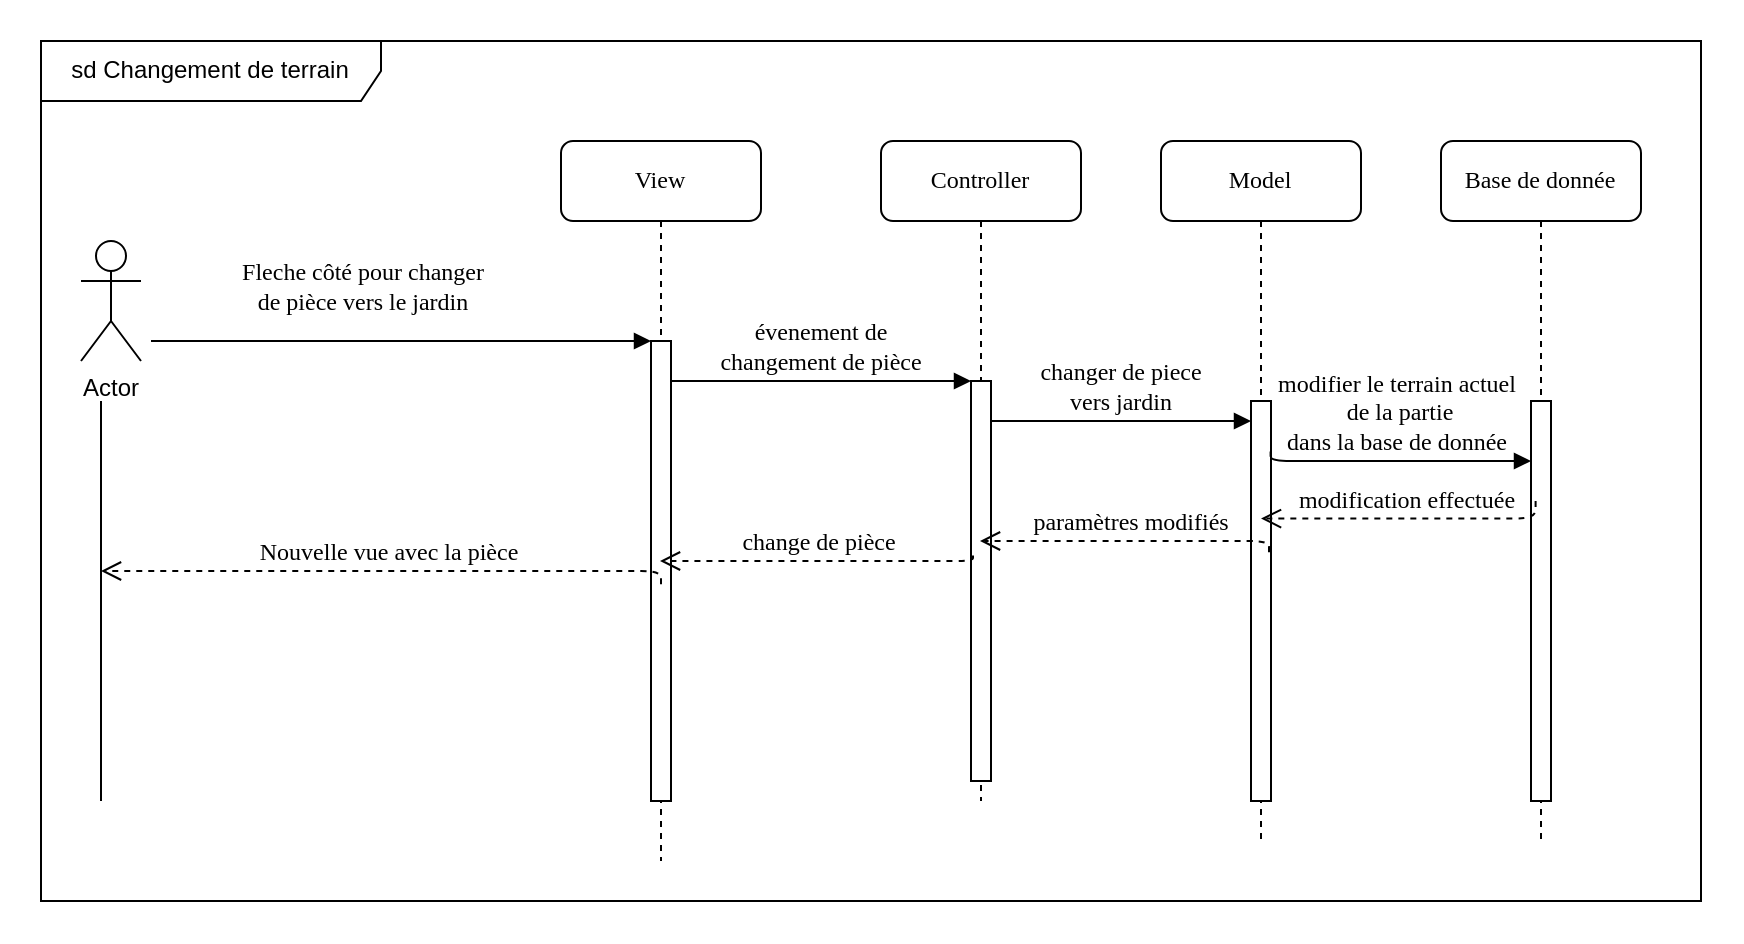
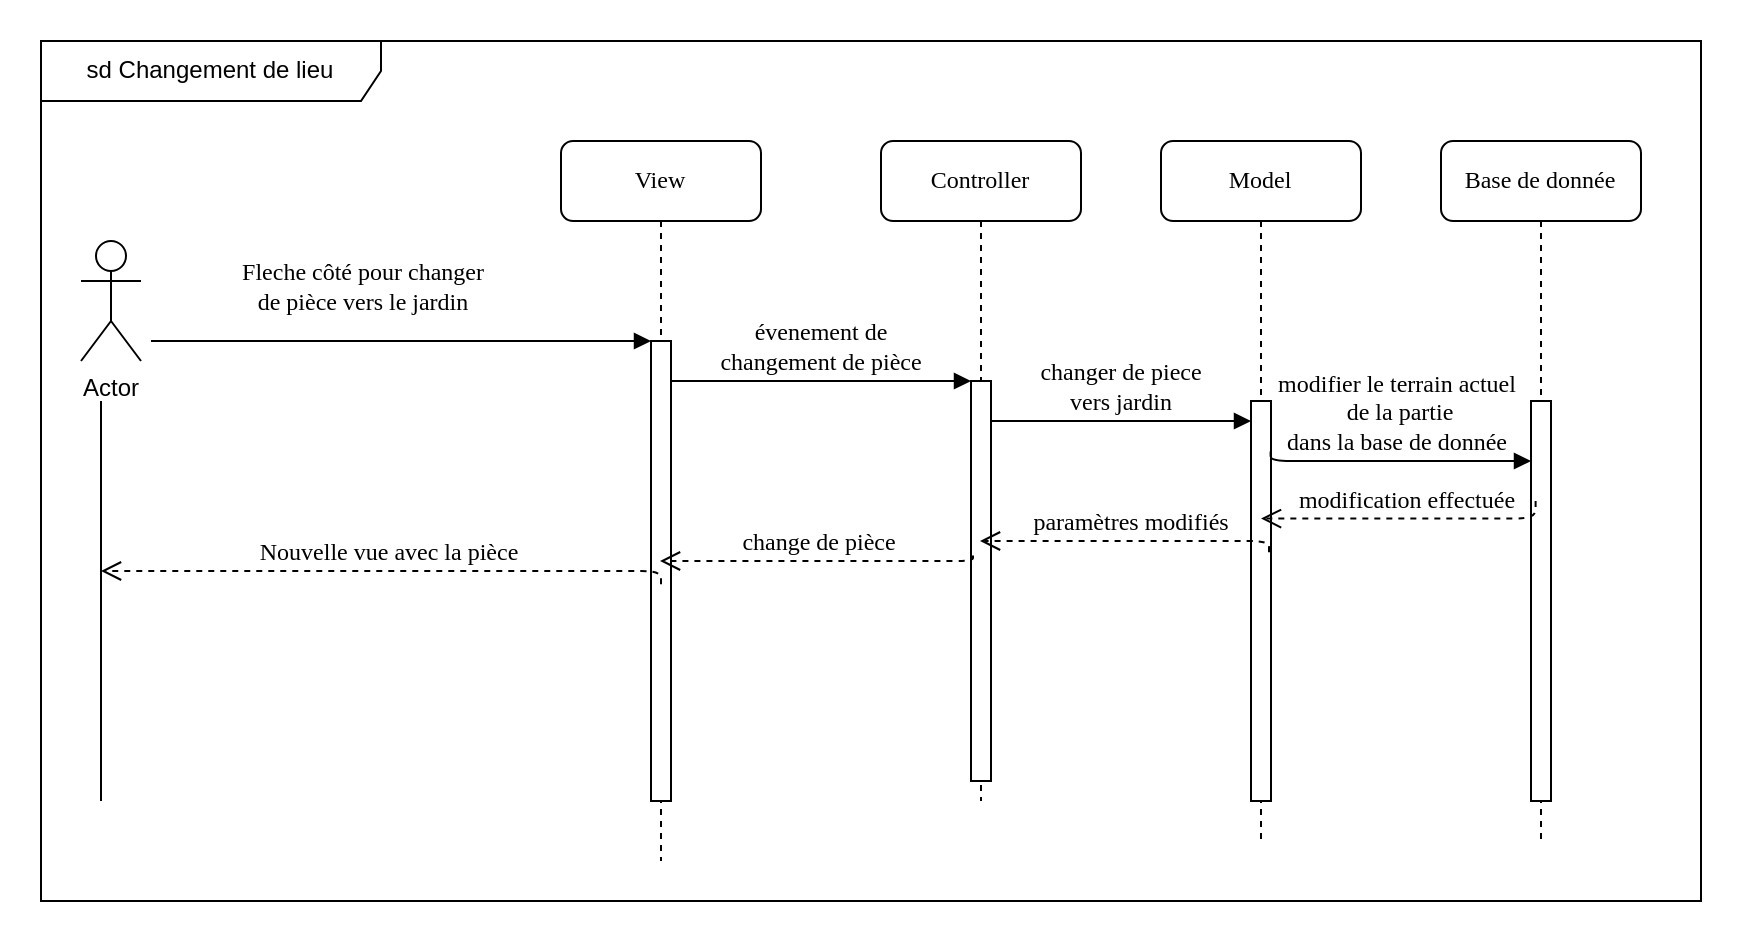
(211, 71) -> (211, 71)
